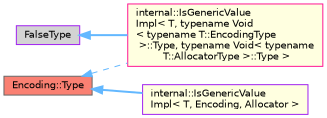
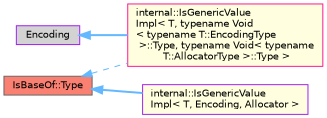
(48, 35) -> (48, 35)
(48, 86) -> (48, 86)
